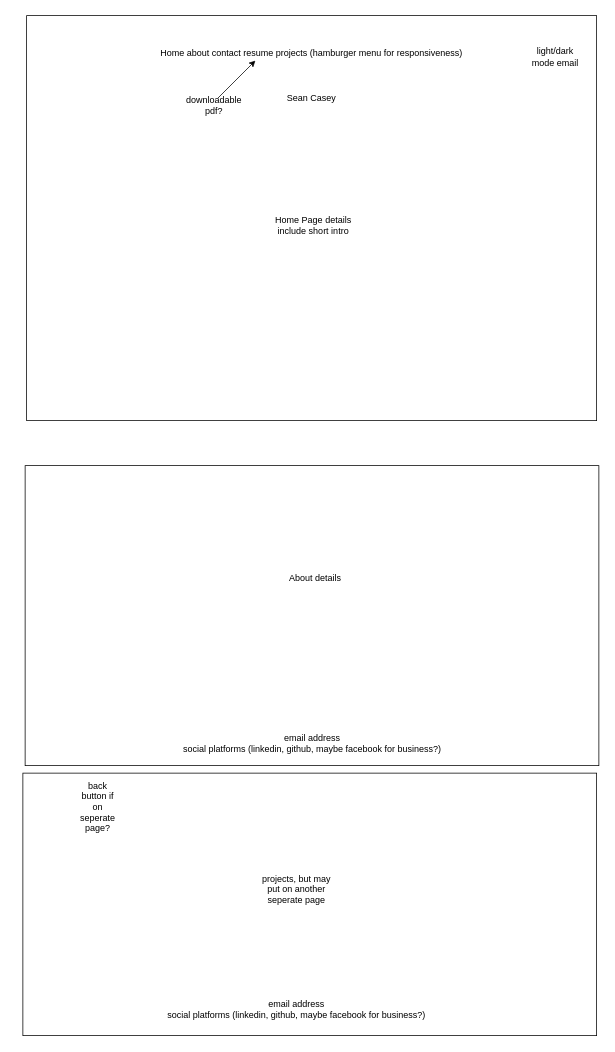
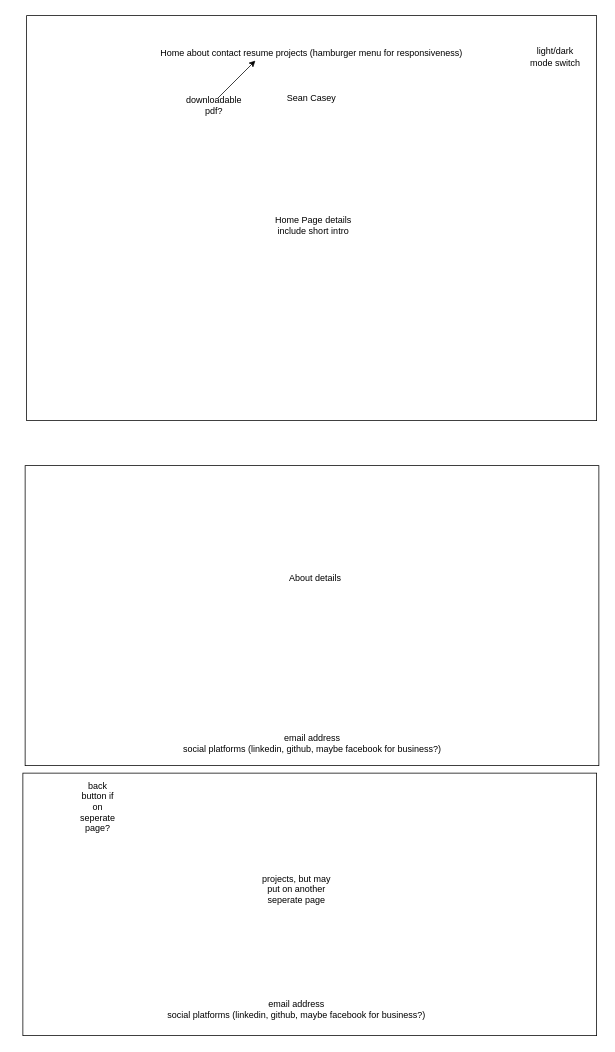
(555, 57) -> (555, 57)
